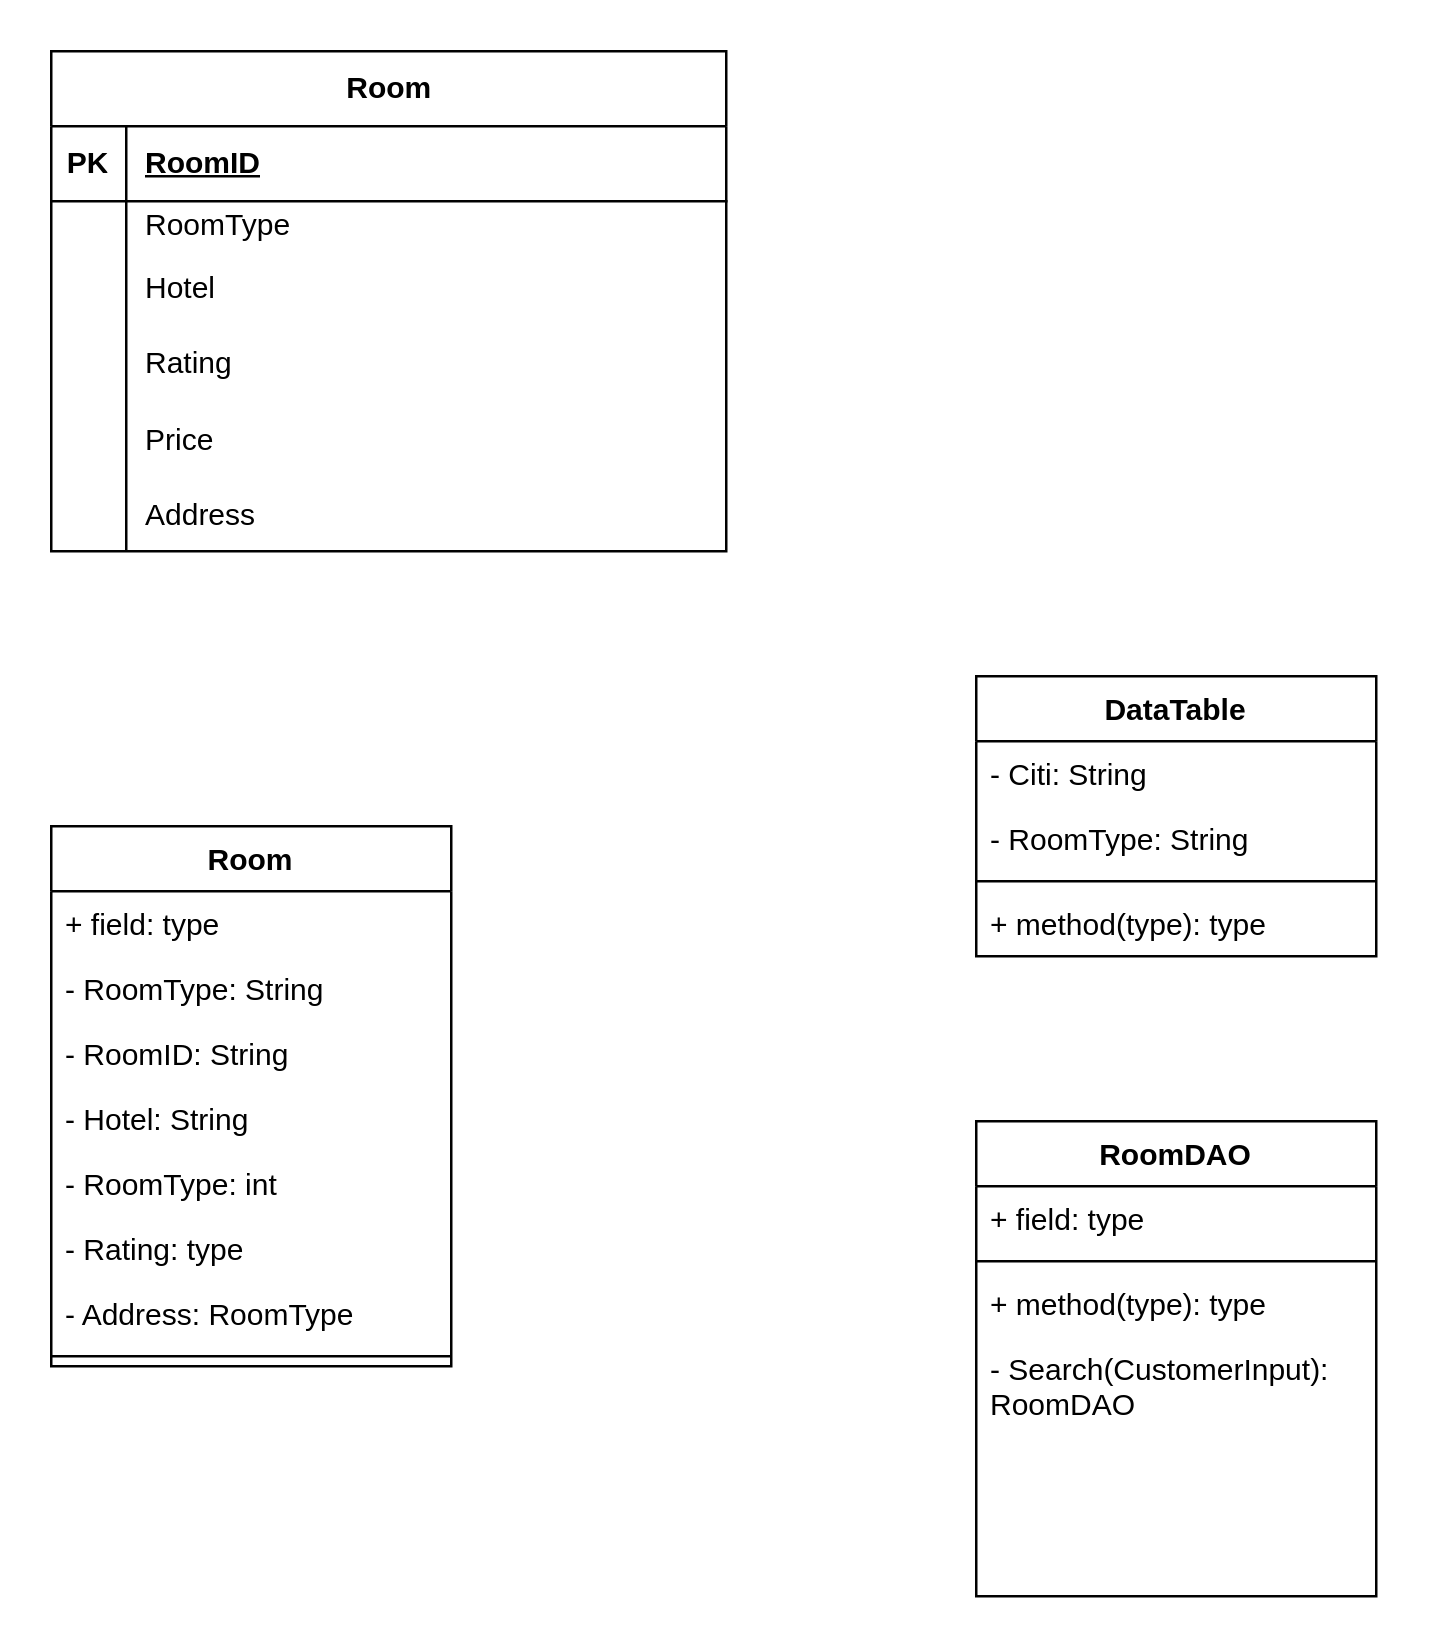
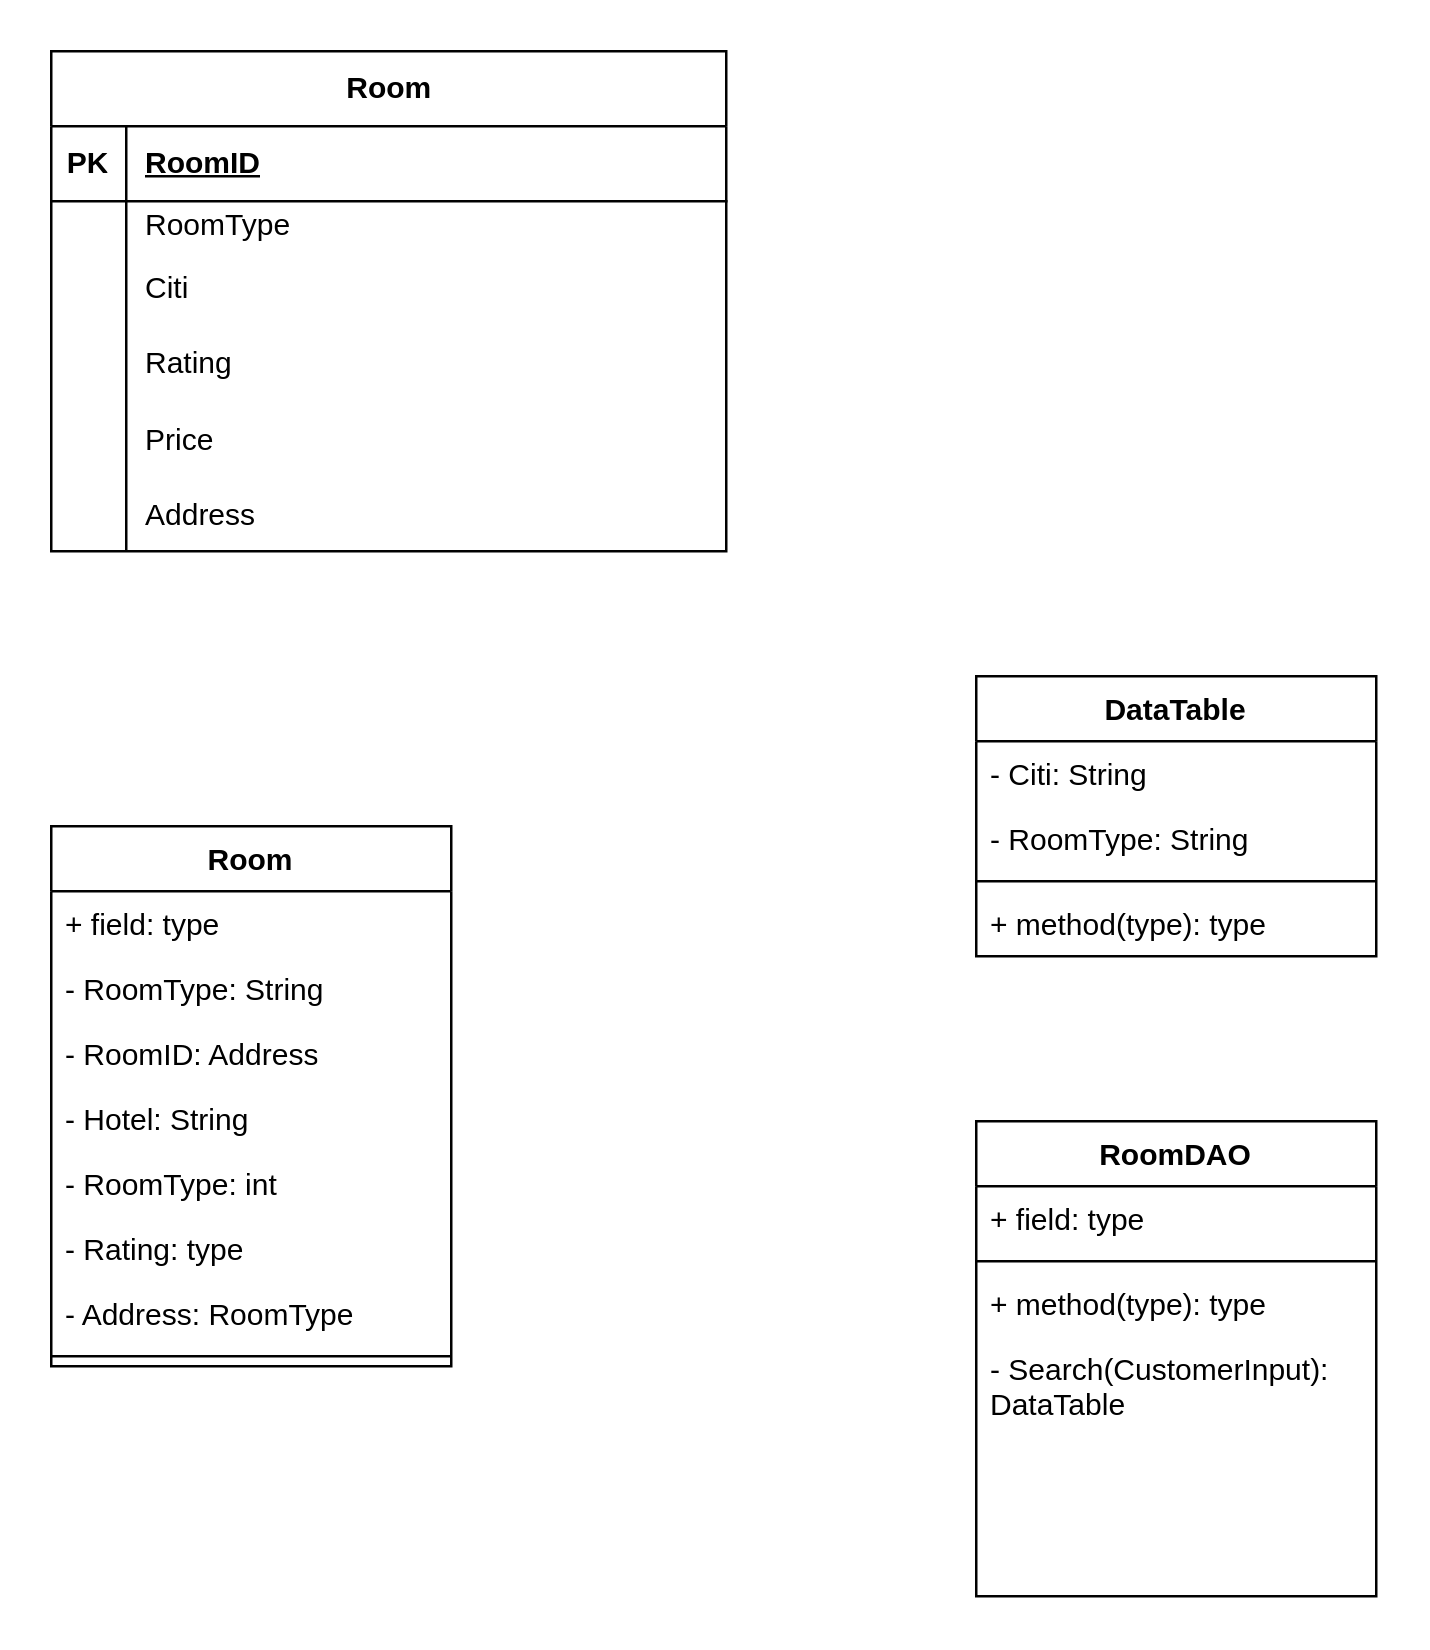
(184, 289) -> (172, 289)
(185, 1057) -> (197, 1057)
(1179, 1390) -> (1179, 1390)
